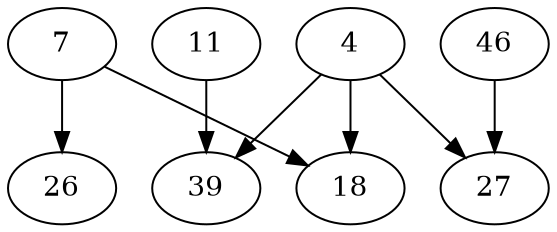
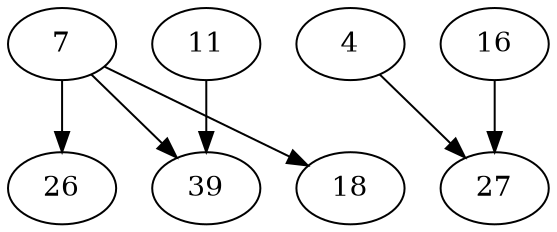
(495, 44) -> (495, 44)
(350, 106) -> none
(286, 109) -> (127, 109)
